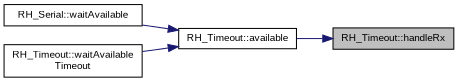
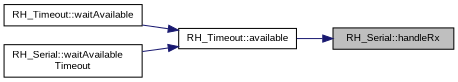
(73, 15) -> (73, 15)
(393, 39) -> (393, 39)
(73, 61) -> (73, 61)
